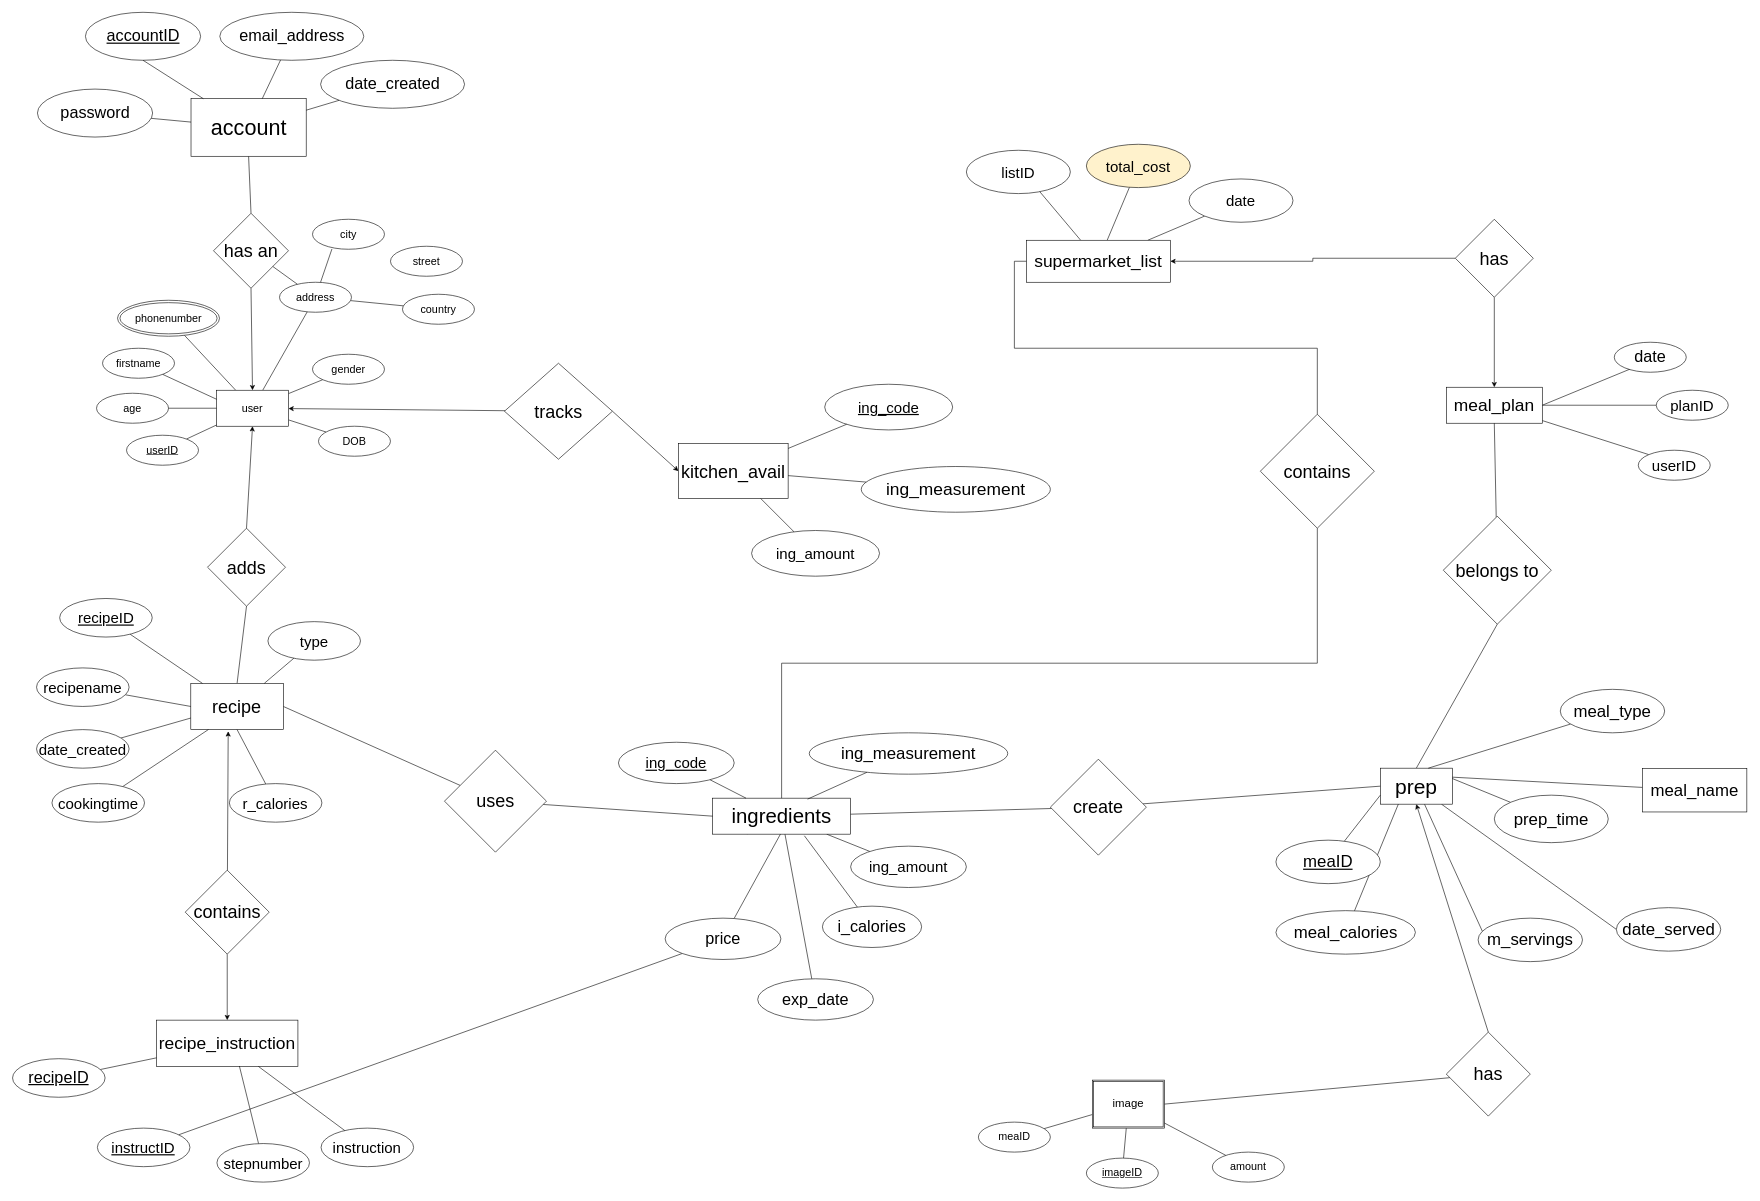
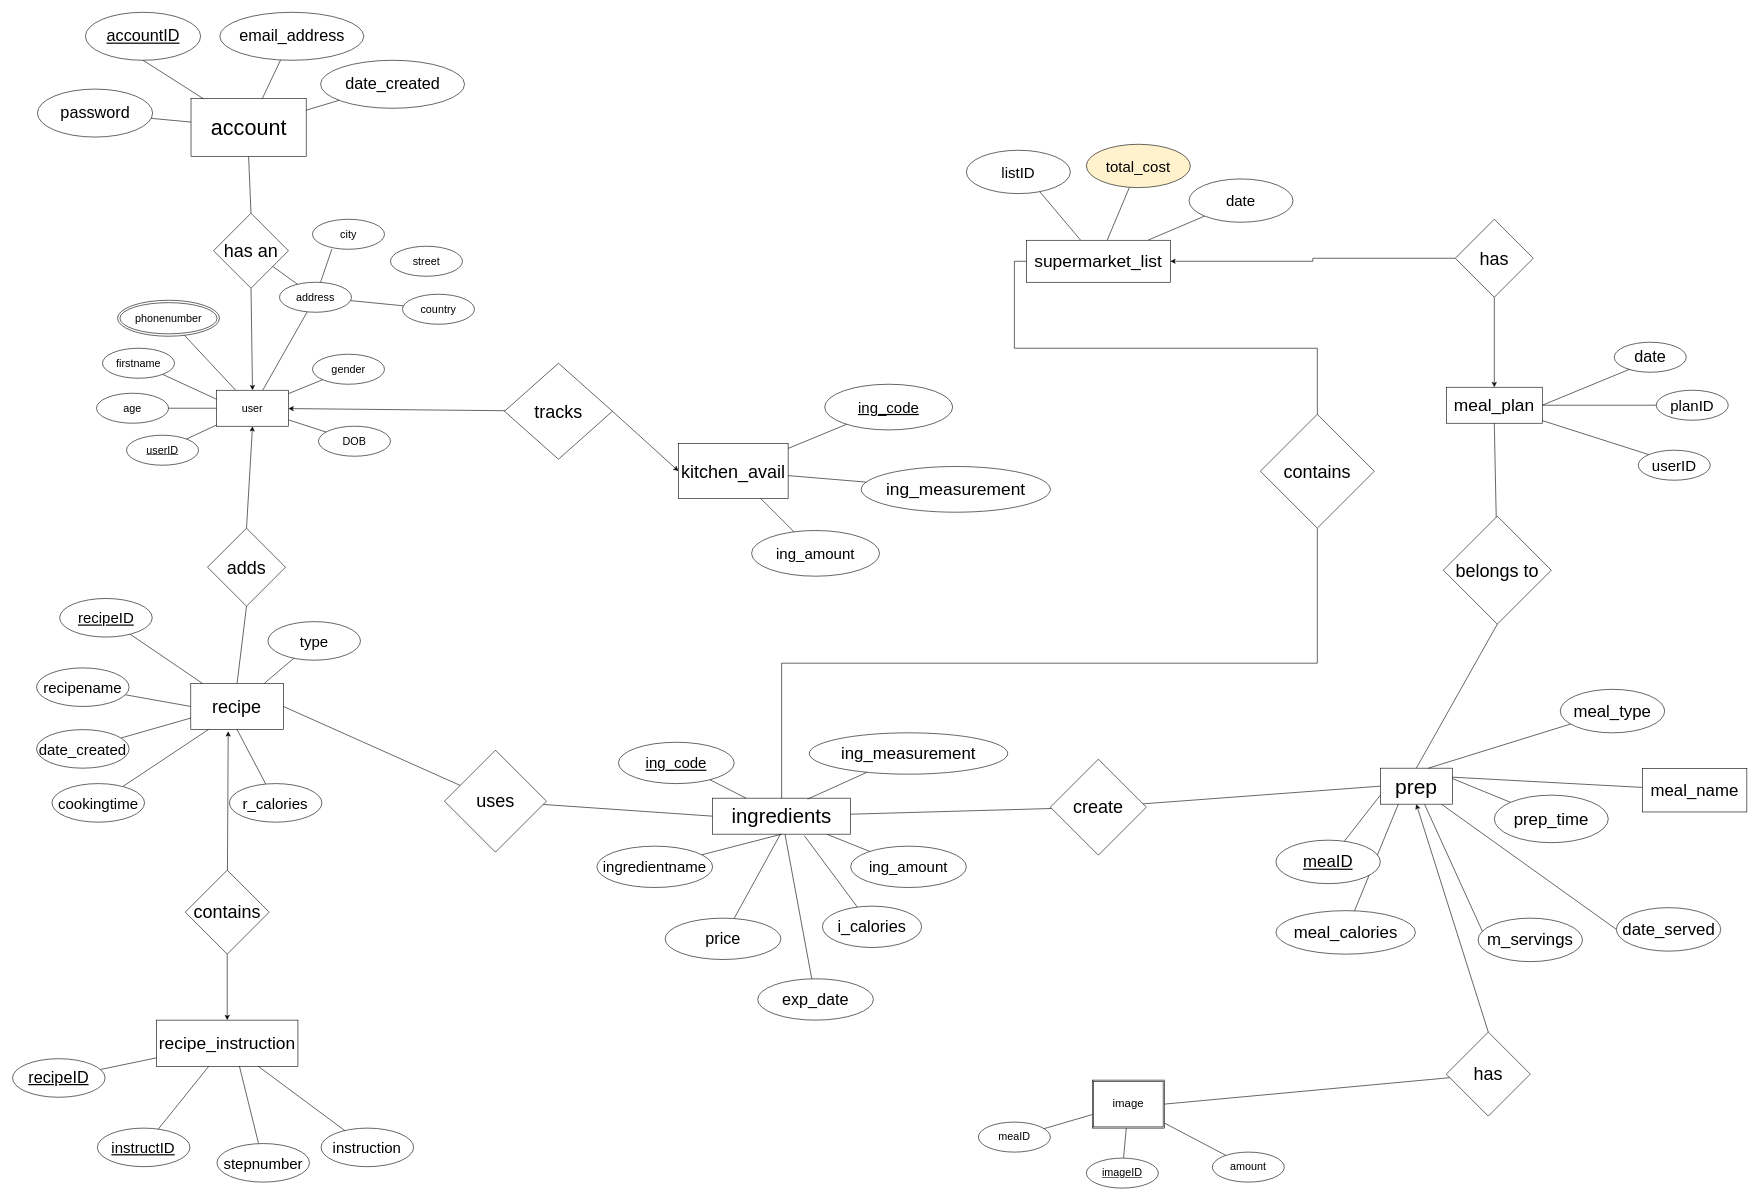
none -> (739, 845)
none -> (655, 867)
(430, 1044) -> (183, 1098)
